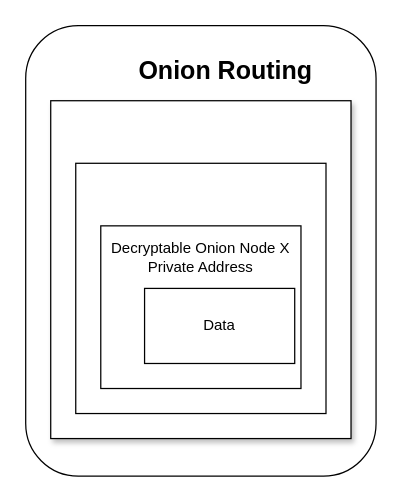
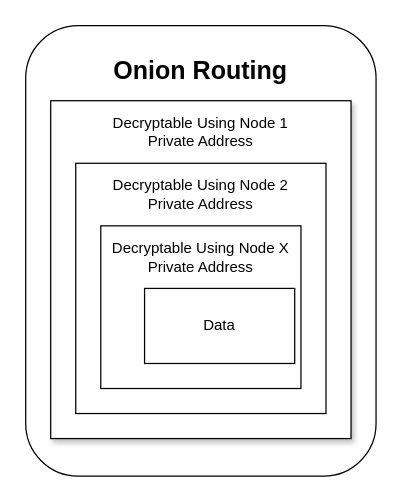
(226, 69) -> (201, 69)
none -> (201, 132)
none -> (201, 194)
(201, 257) -> (201, 257)
